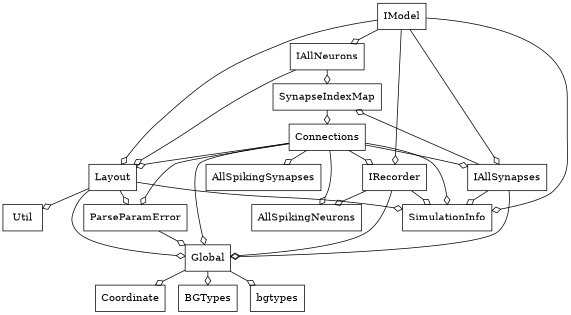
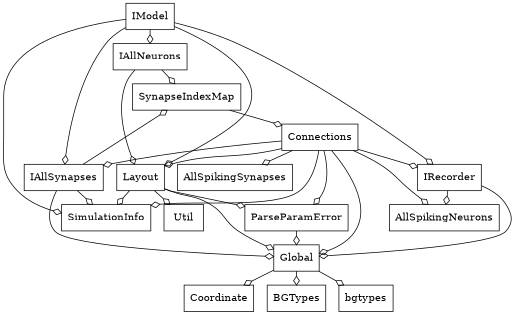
(417, 195) -> none
